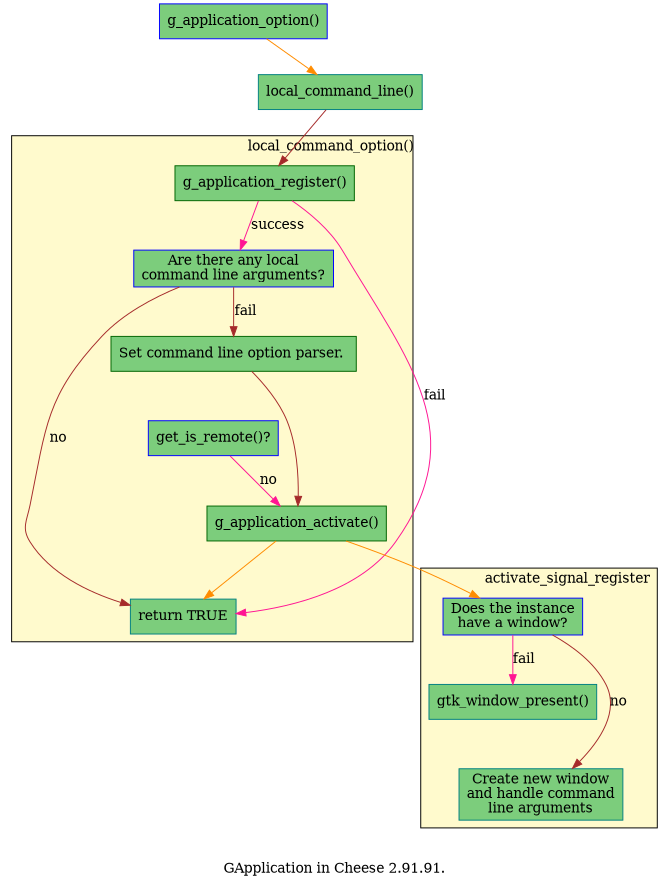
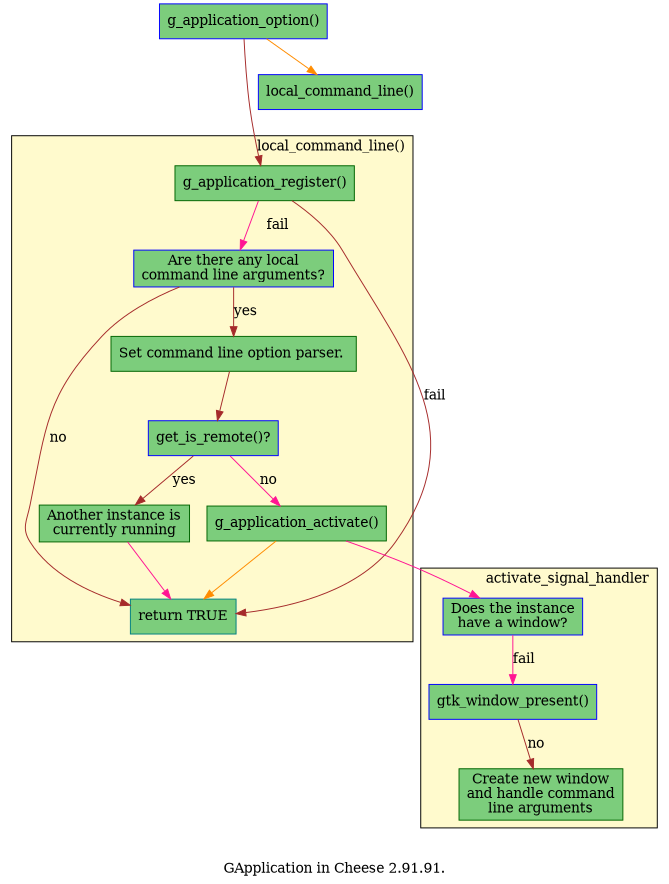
(340, 92) -> (340, 92)
(310, 129) -> (249, 98)
(331, 147) -> (331, 147)
(278, 225) -> (278, 225)
(246, 312) -> (246, 312)
(290, 428) -> (225, 391)
(430, 439) -> (430, 439)
none -> (114, 524)
(406, 564) -> (406, 564)
(568, 579) -> (568, 579)
(608, 691) -> (524, 739)
(513, 702) -> (513, 702)
(541, 794) -> (541, 794)
